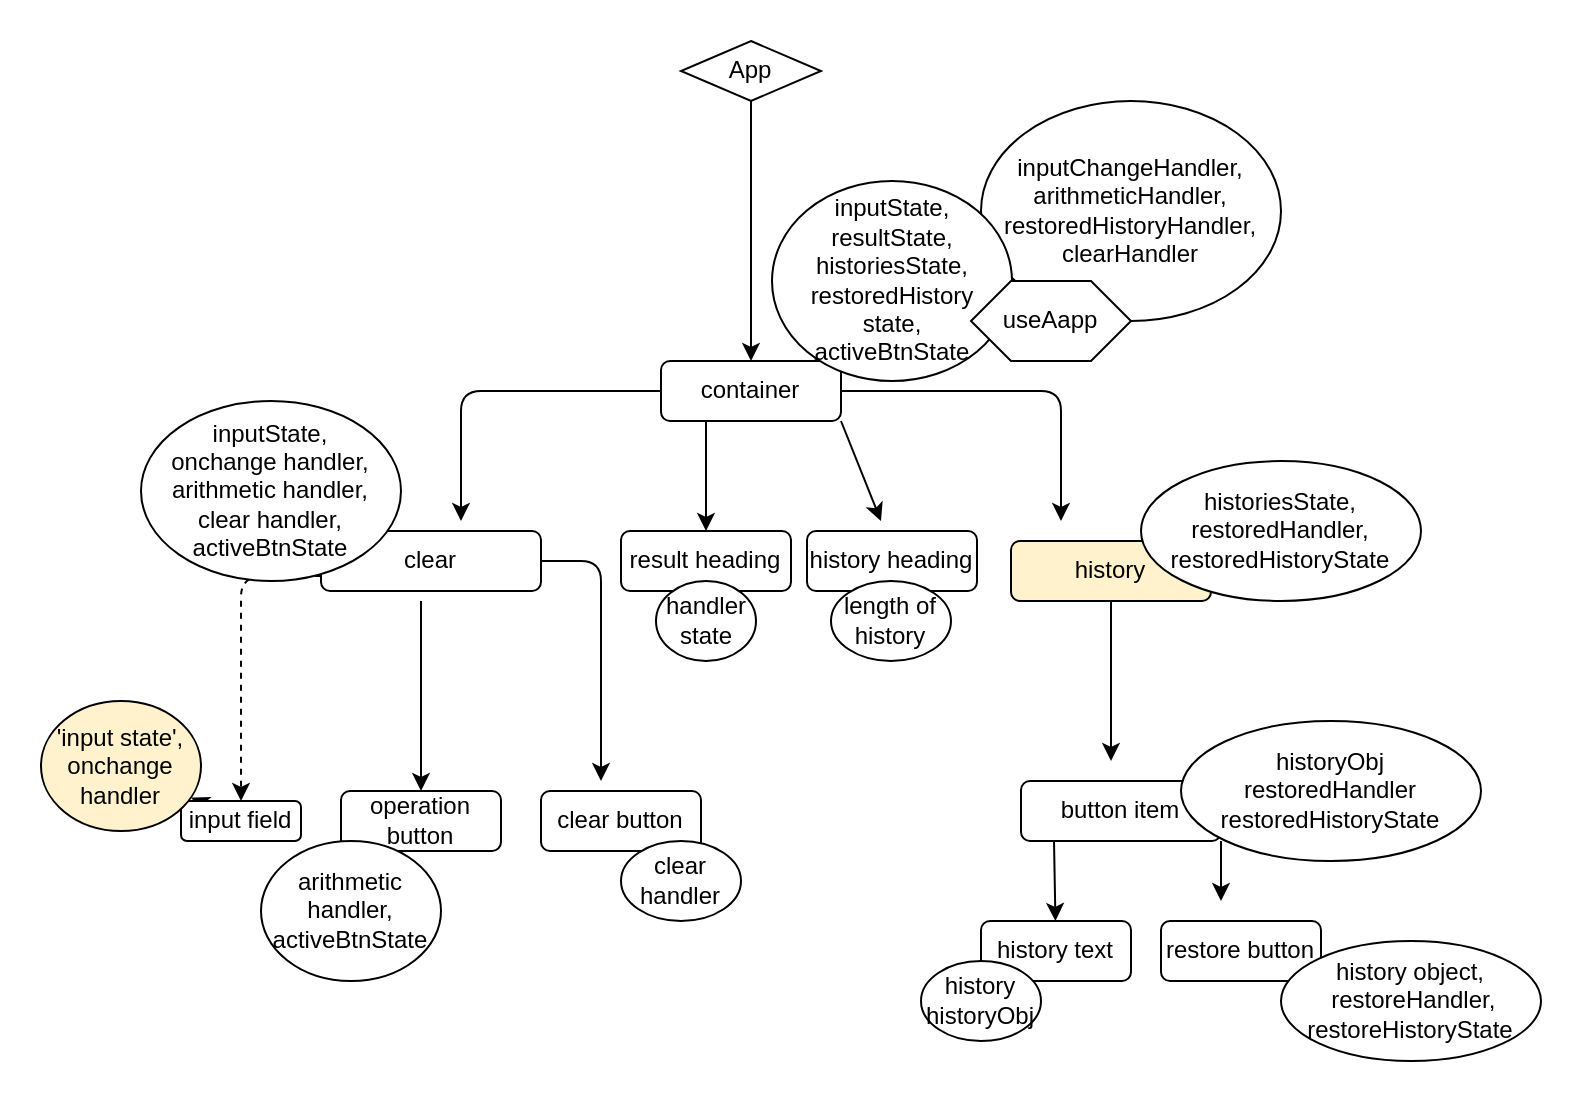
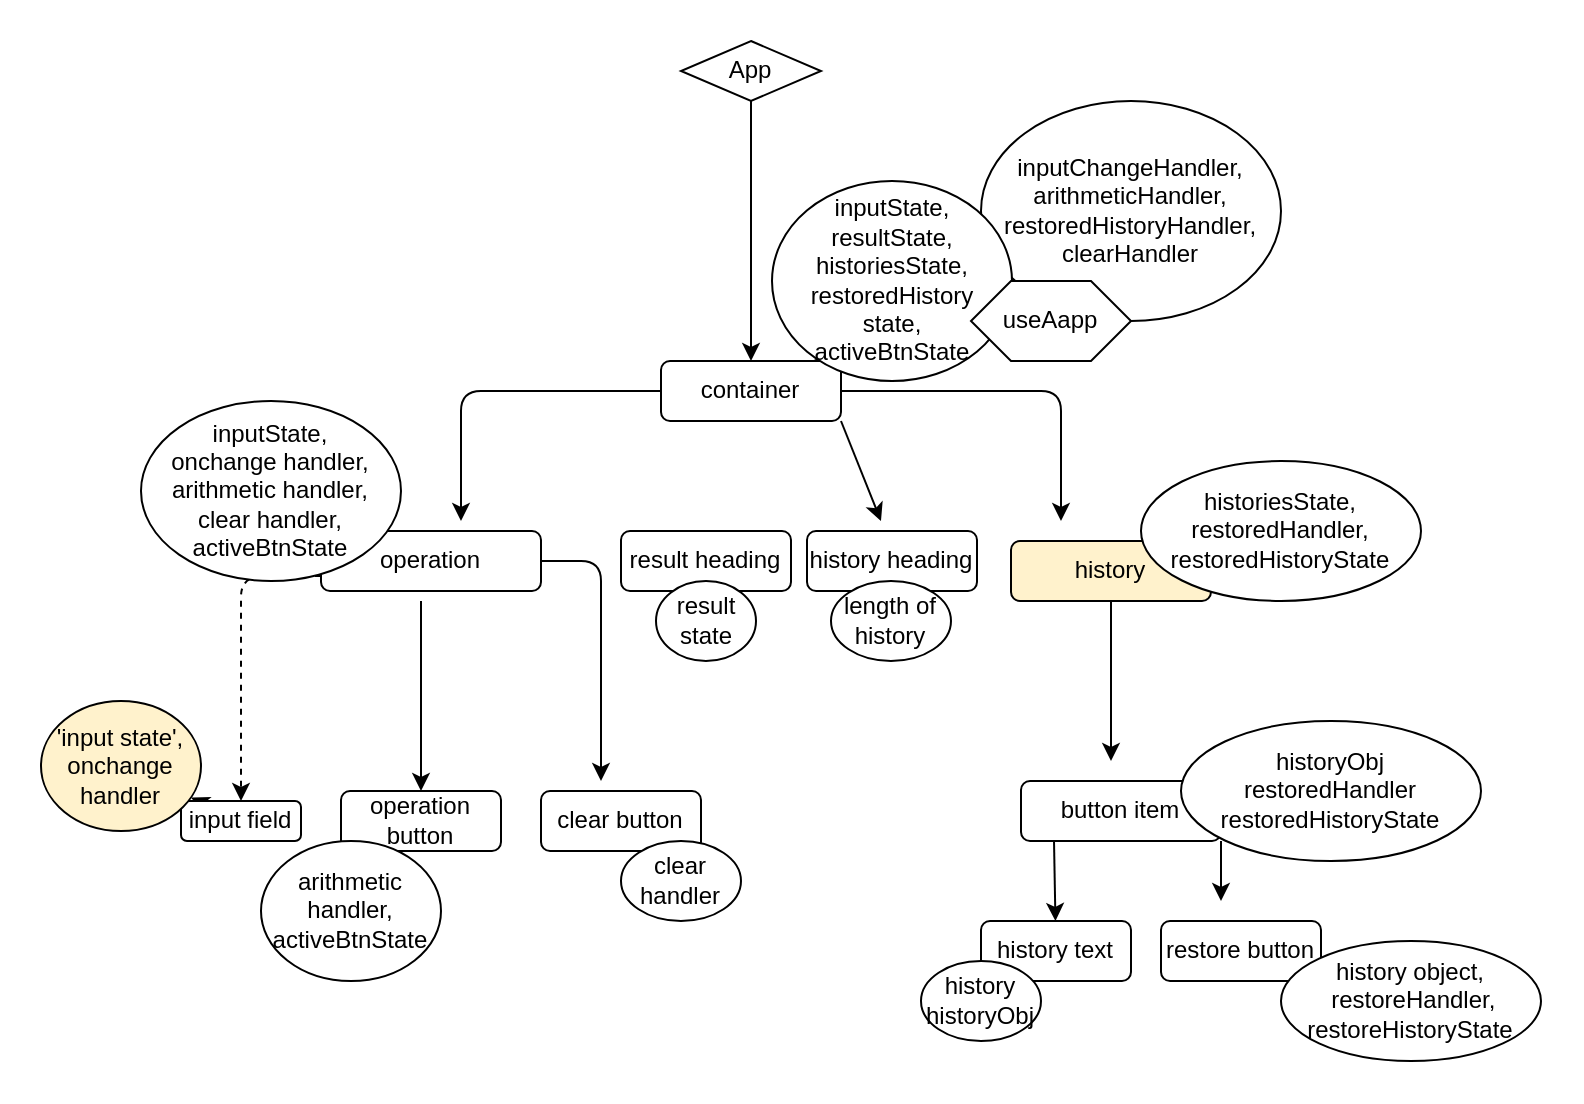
(706, 469) -> none
(431, 561) -> (431, 561)
(707, 621) -> (707, 621)
